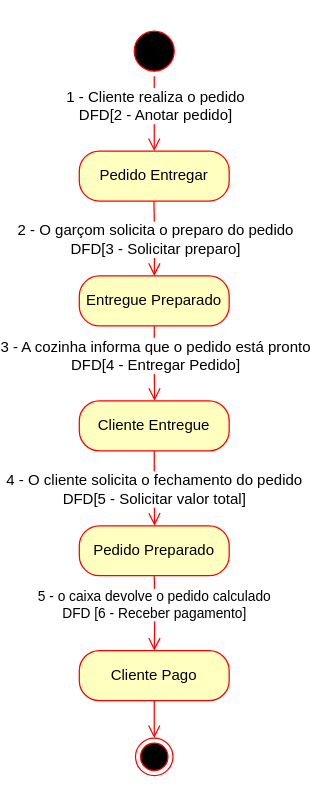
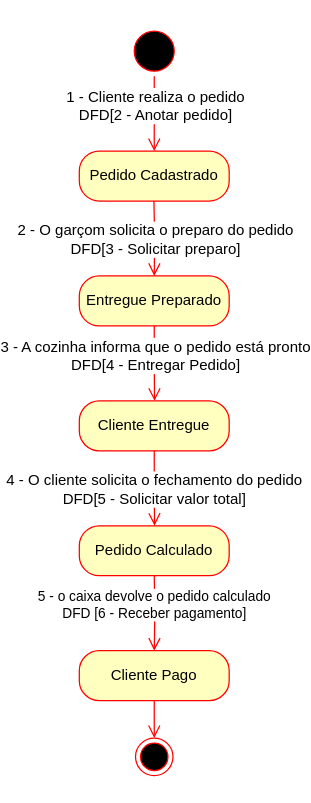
(154, 176) -> (154, 176)
(154, 551) -> (154, 551)
